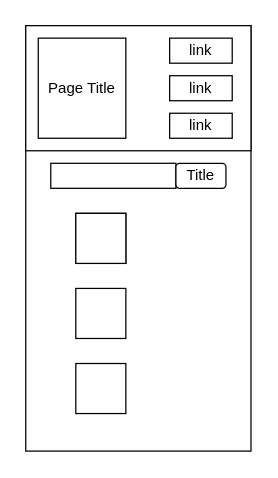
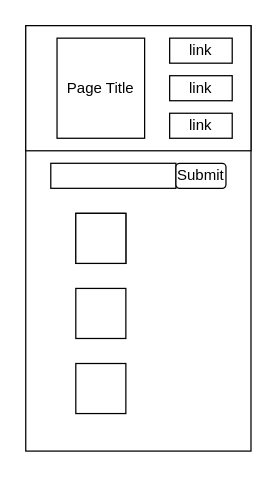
(82, 88) -> (101, 88)
(201, 176) -> (201, 176)
